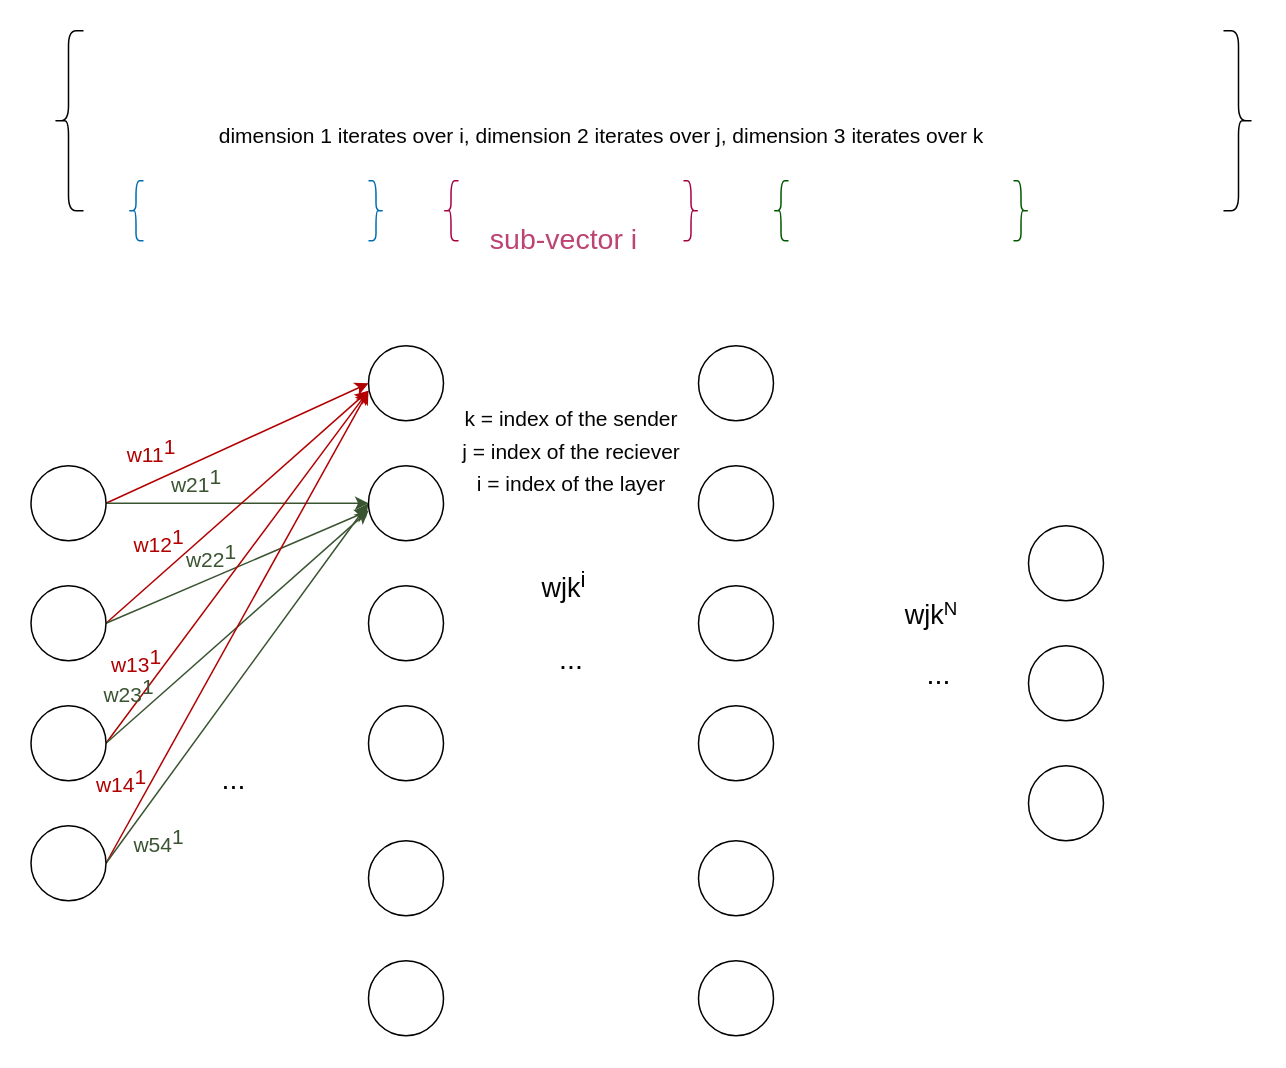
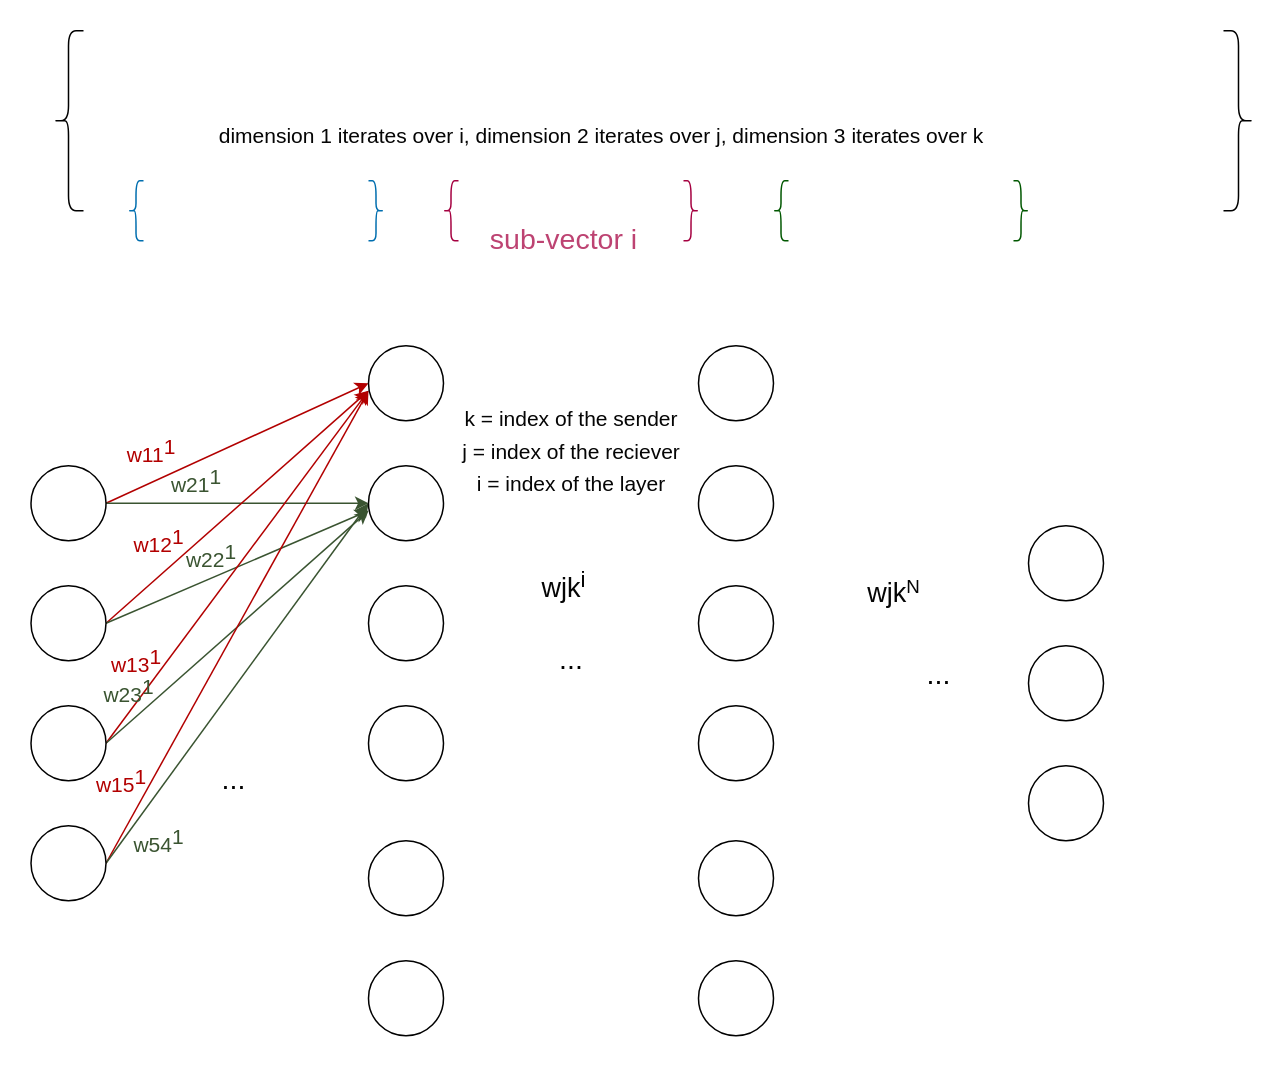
(931, 616) -> (893, 593)
(122, 781) -> (122, 781)
